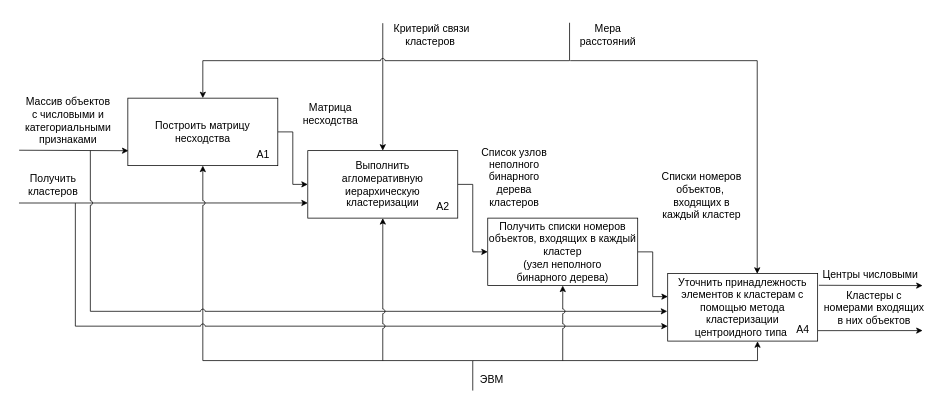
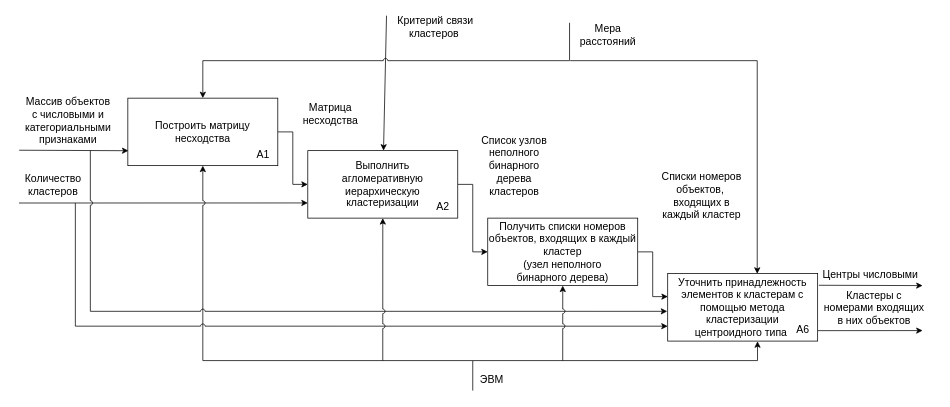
(432, 34) -> (435, 27)
(514, 177) -> (514, 165)
(53, 184) -> (53, 184)
(803, 330) -> (803, 330)
